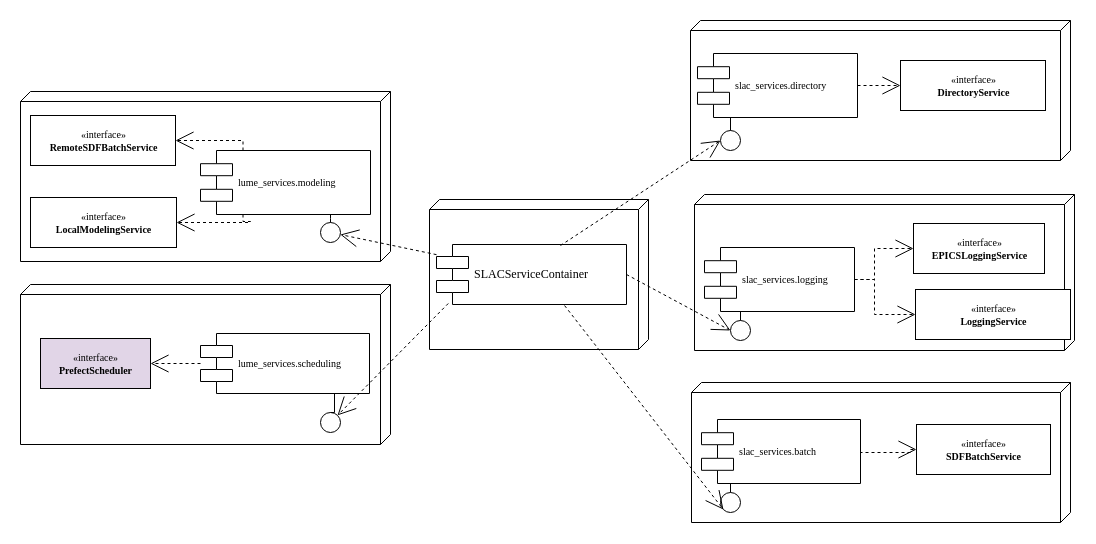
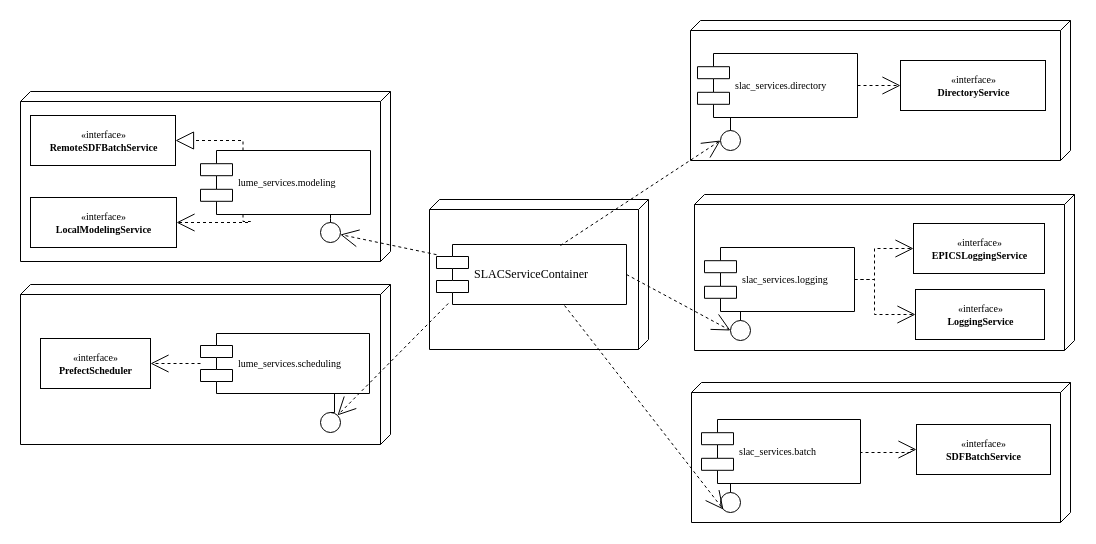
(187, 141) -> (195, 141)
(993, 315) -> (980, 315)
(96, 364) -> (96, 364)
